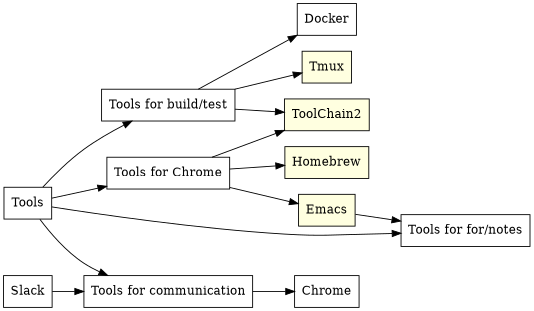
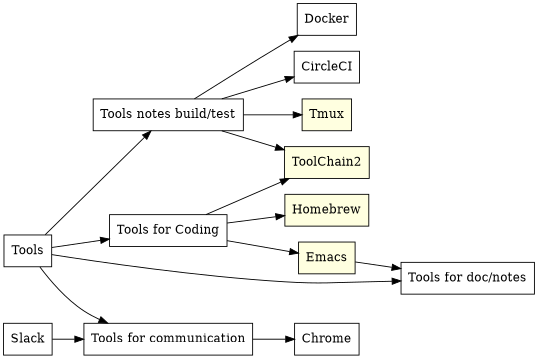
none -> (327, 67)
(168, 105) -> (168, 115)
(168, 173) -> (168, 231)
(466, 231) -> (468, 278)
